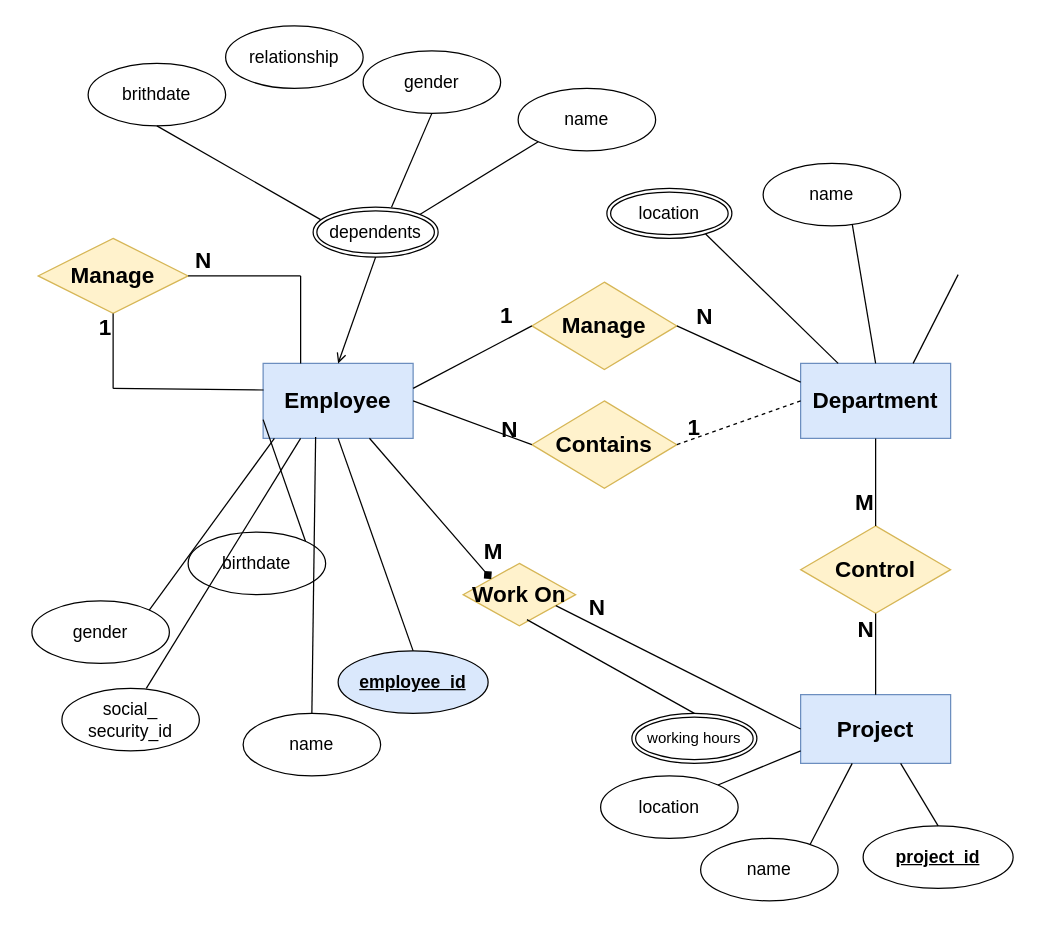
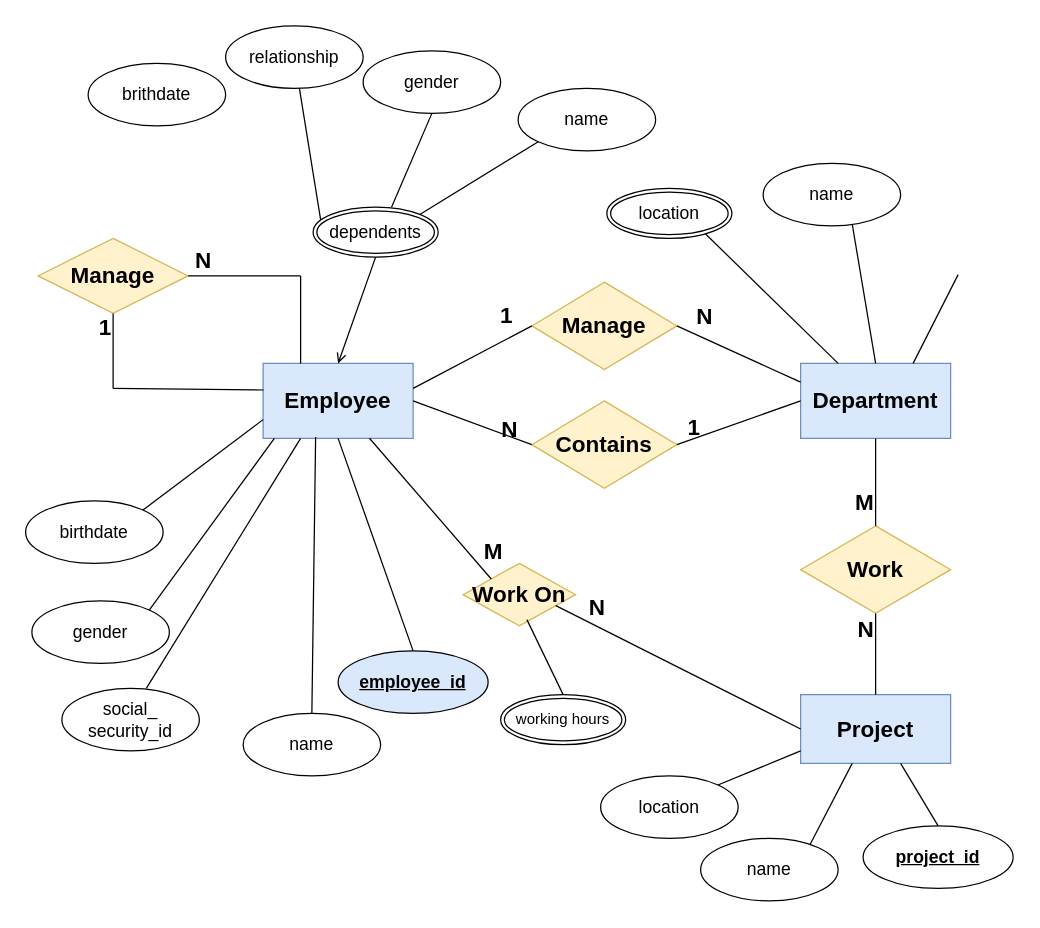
(239, 173) -> (310, 154)
(738, 423) -> (738, 423)
(257, 563) -> (94, 532)
(876, 569) -> (876, 569)
(484, 571) -> (487, 574)
(694, 738) -> (563, 719)
